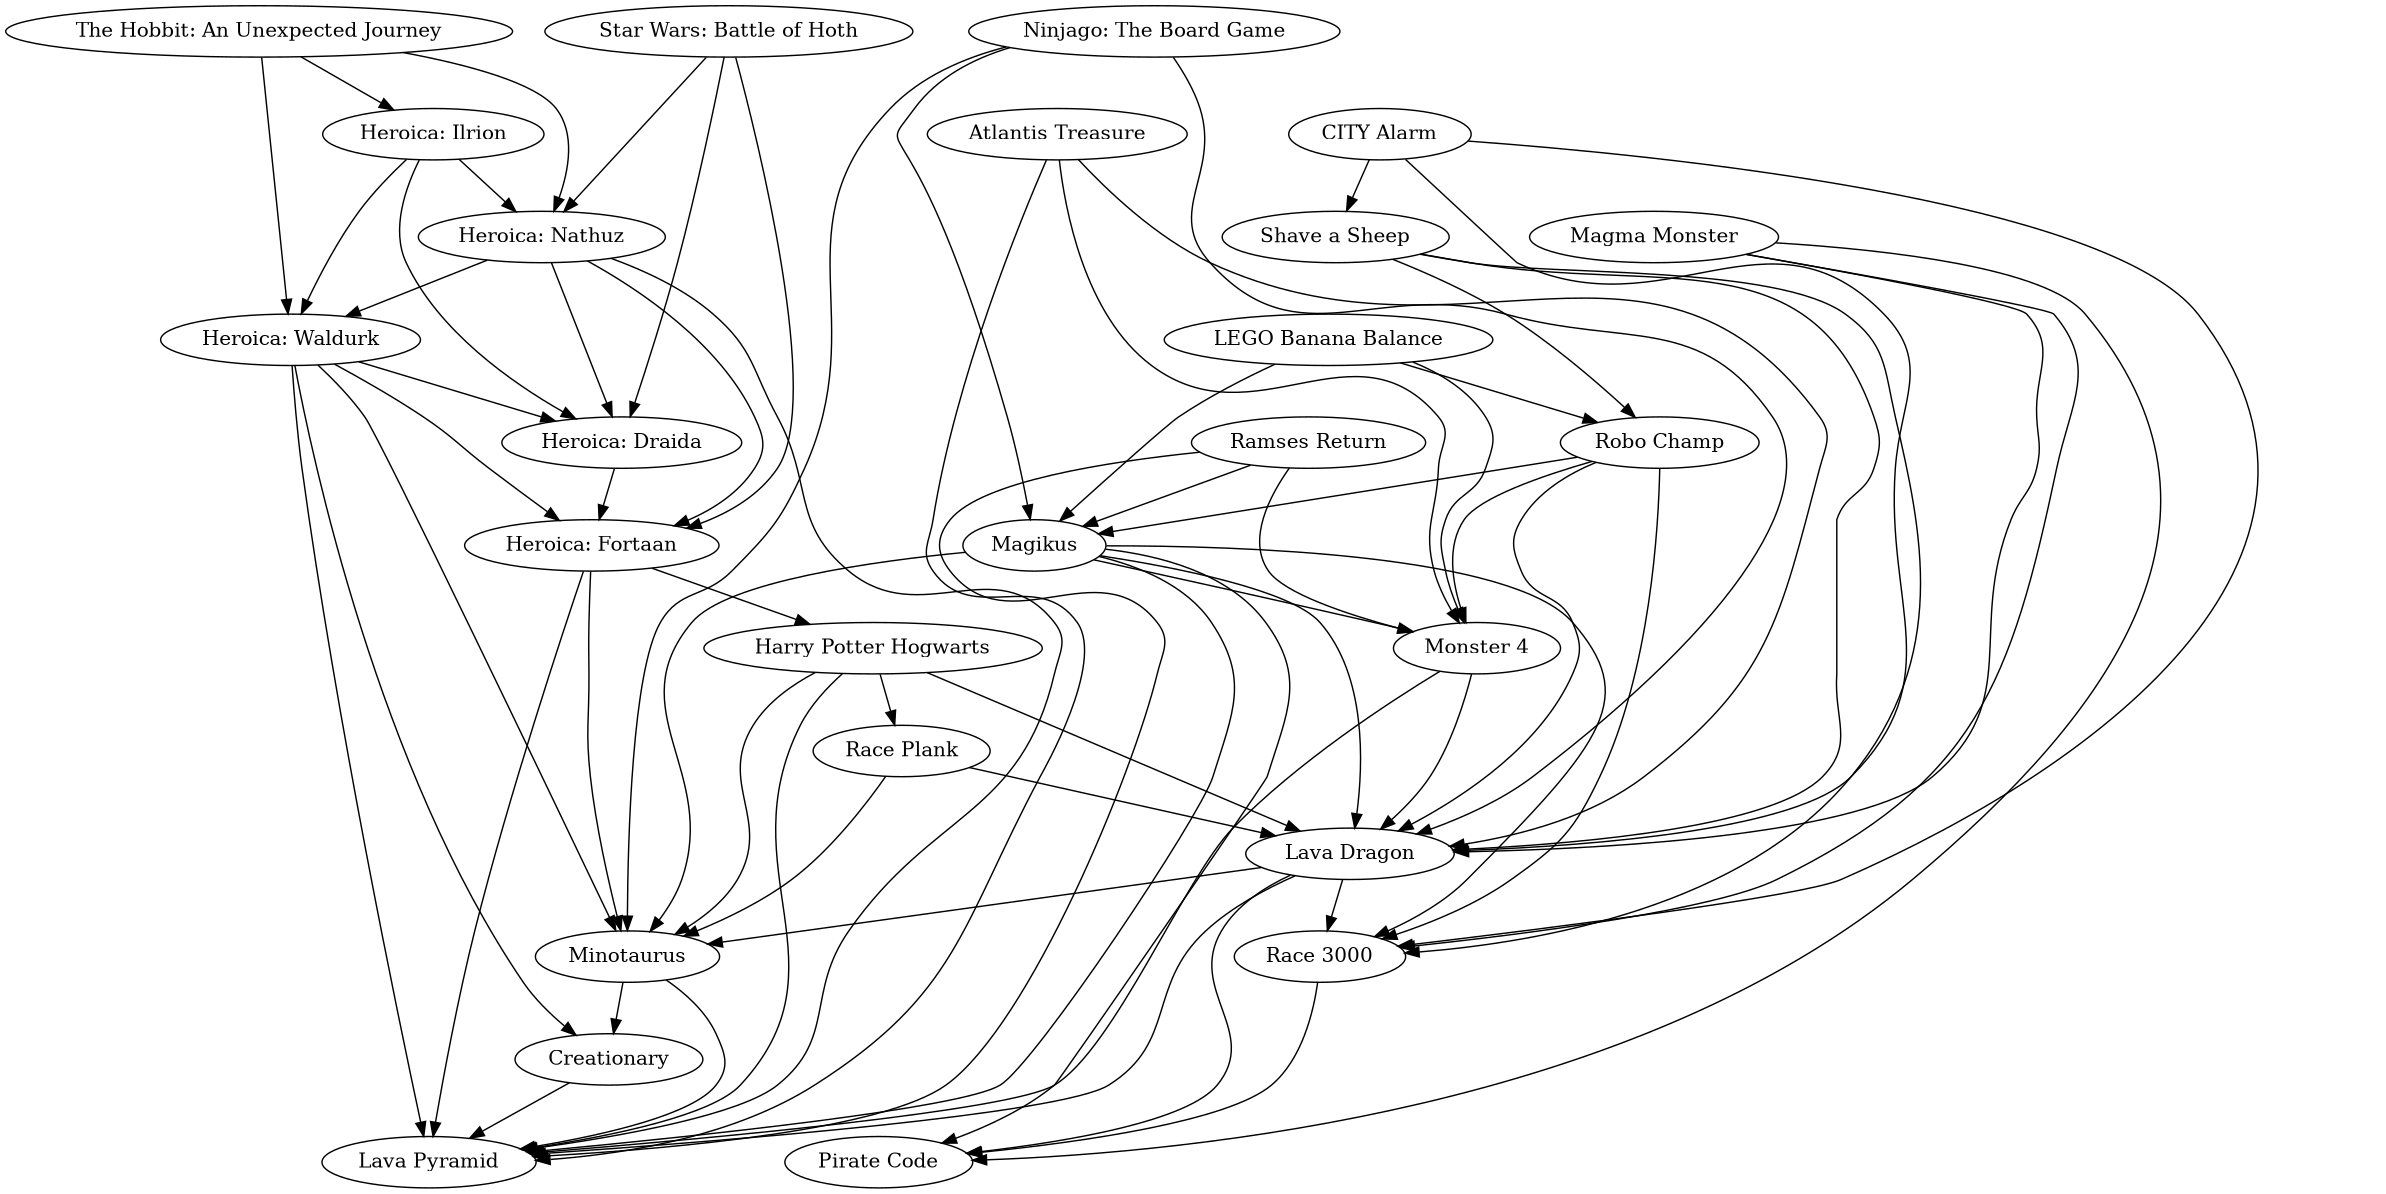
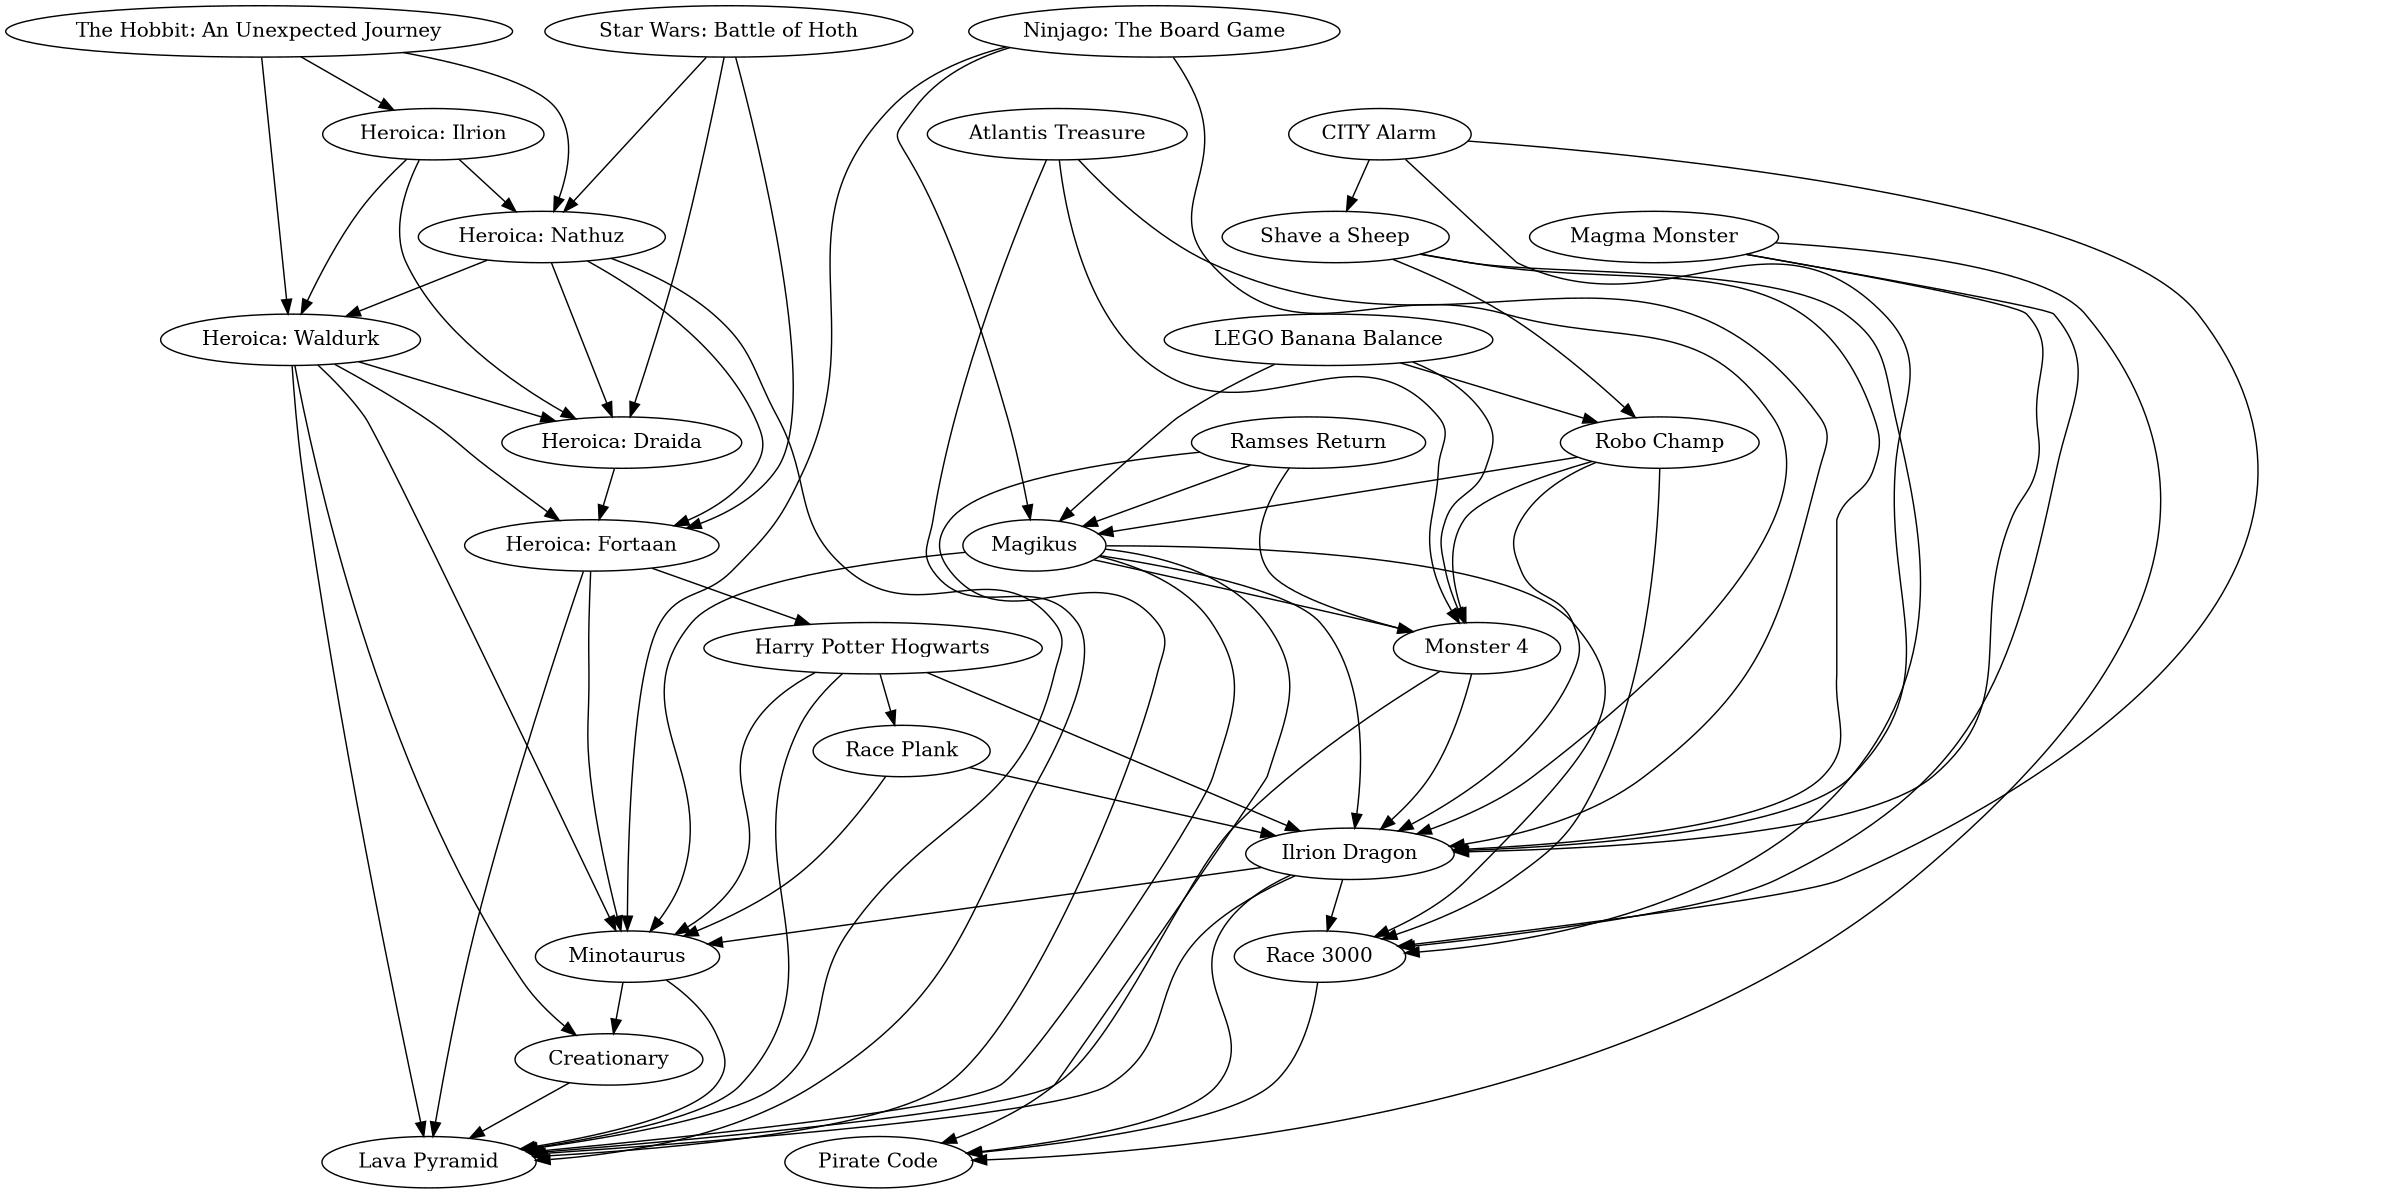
(1350, 854) -> (1350, 854)
